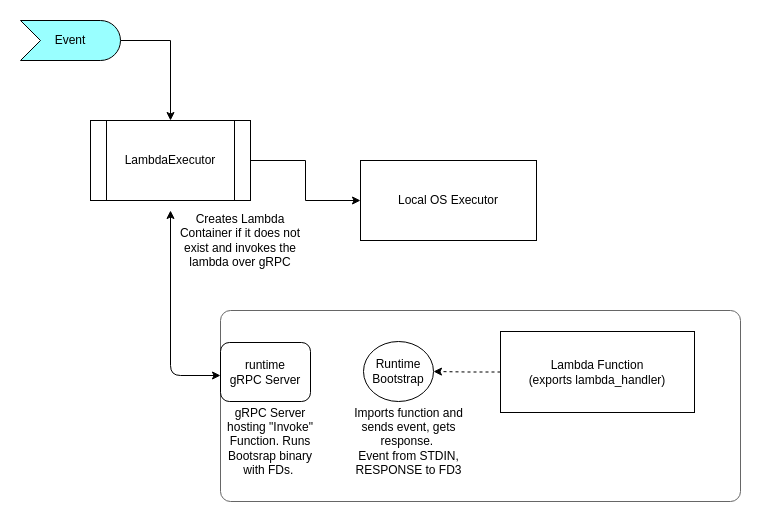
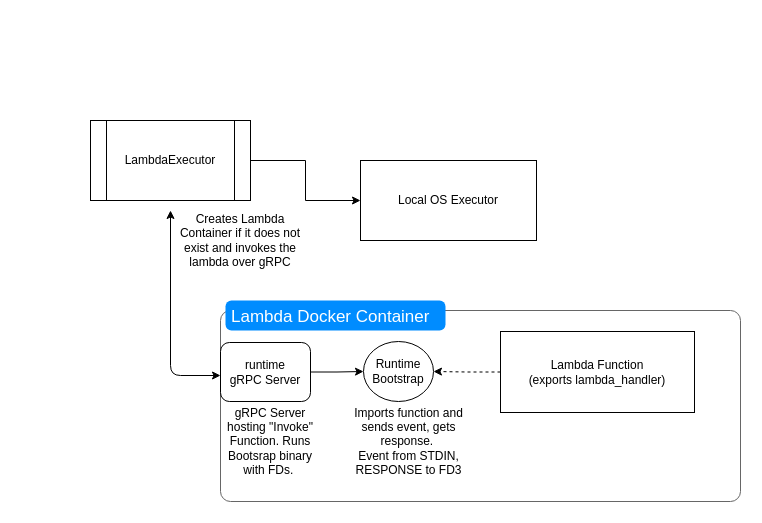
(71, 41) -> none
(171, 52) -> none
none -> (336, 316)
none -> (334, 372)
